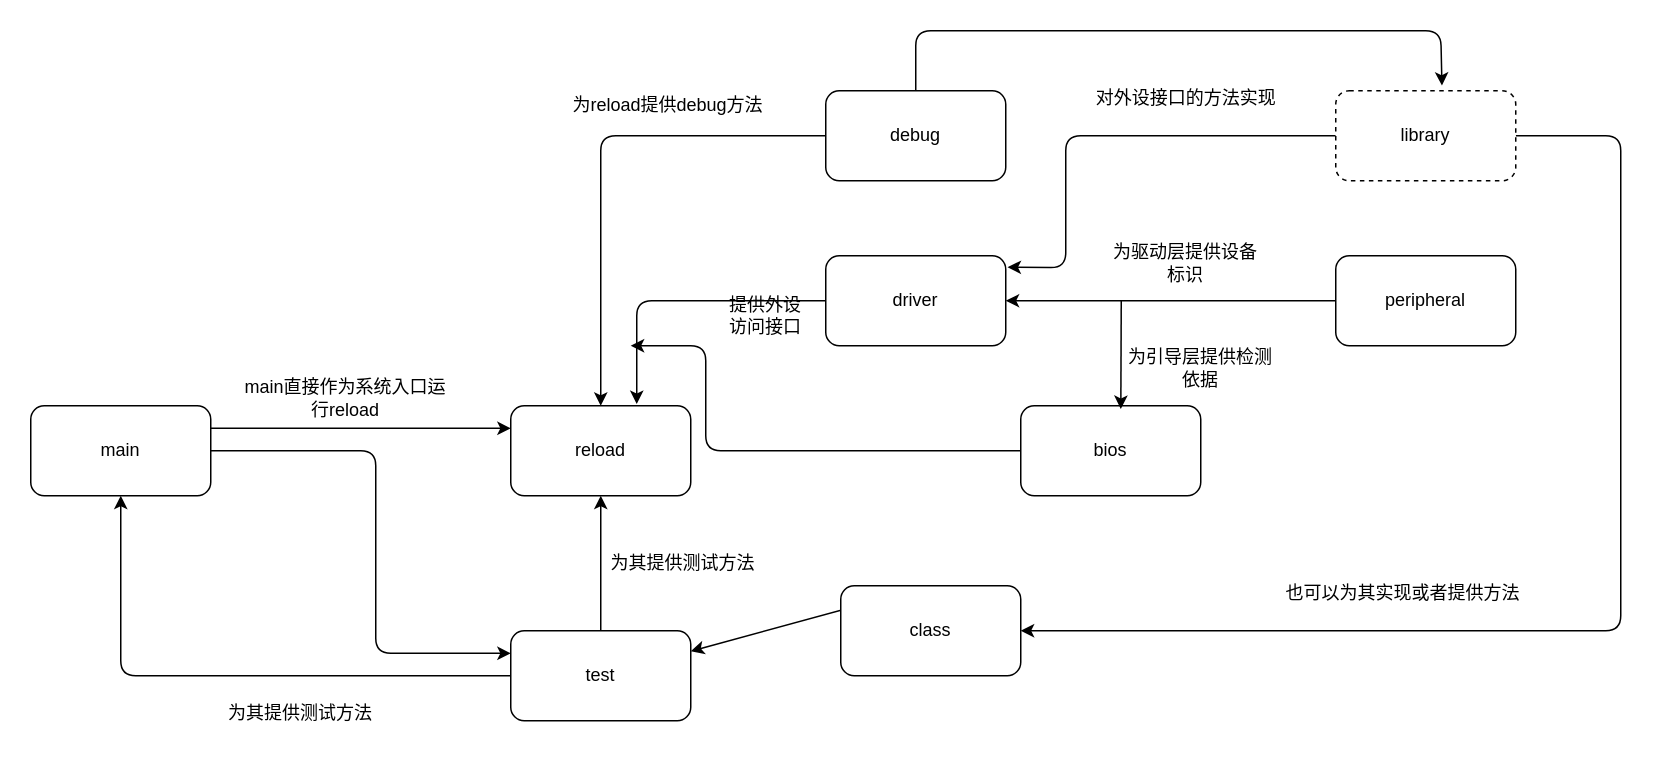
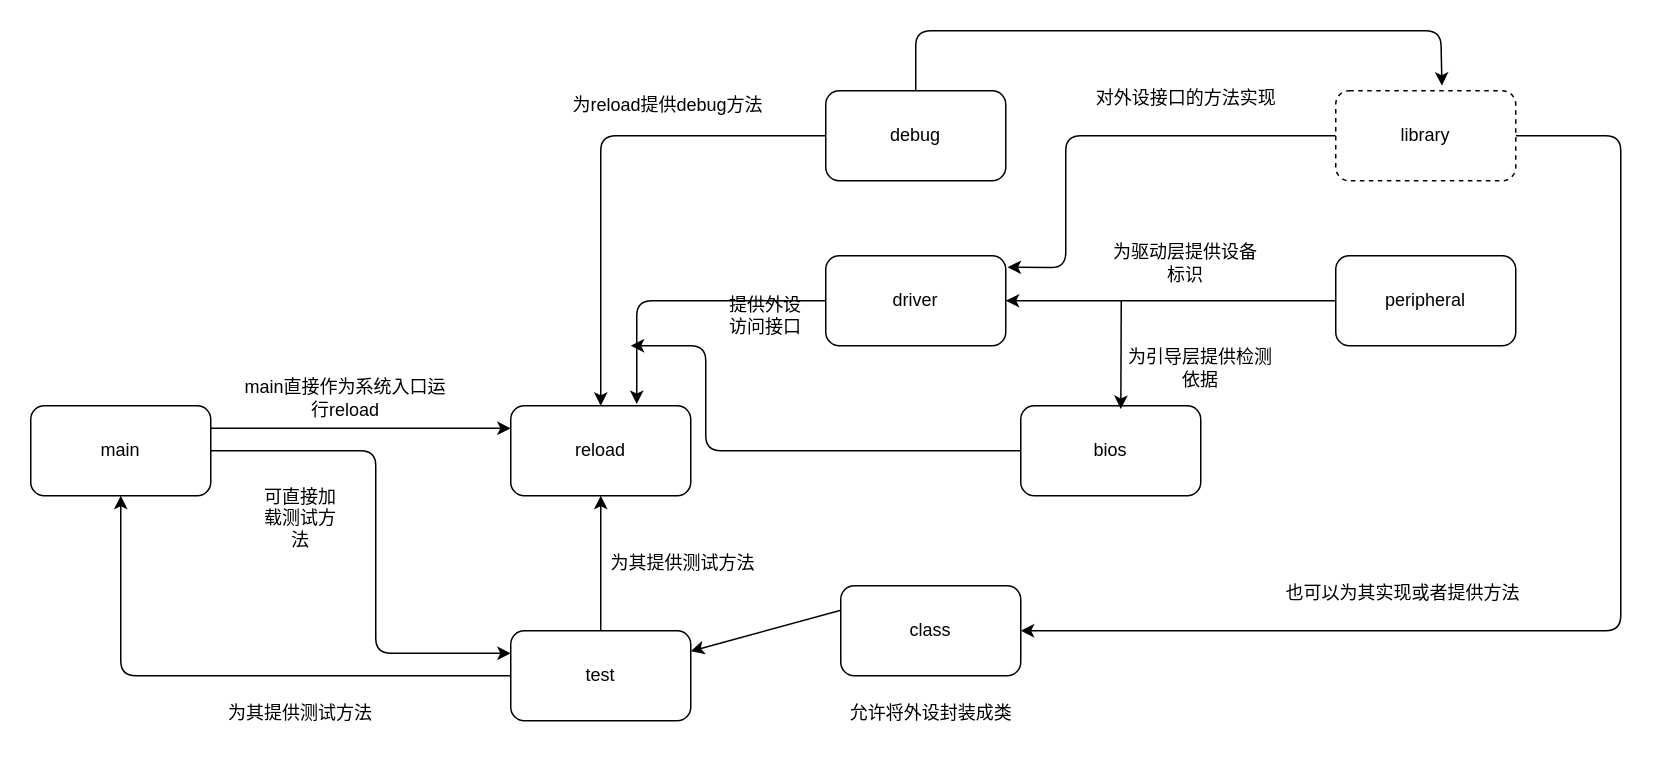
none -> (301, 518)
none -> (931, 713)
